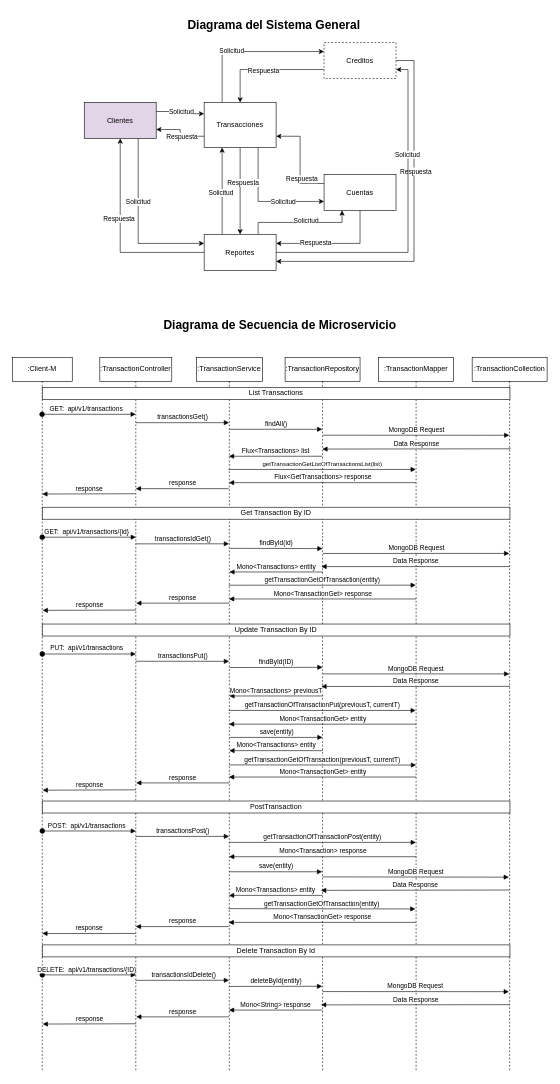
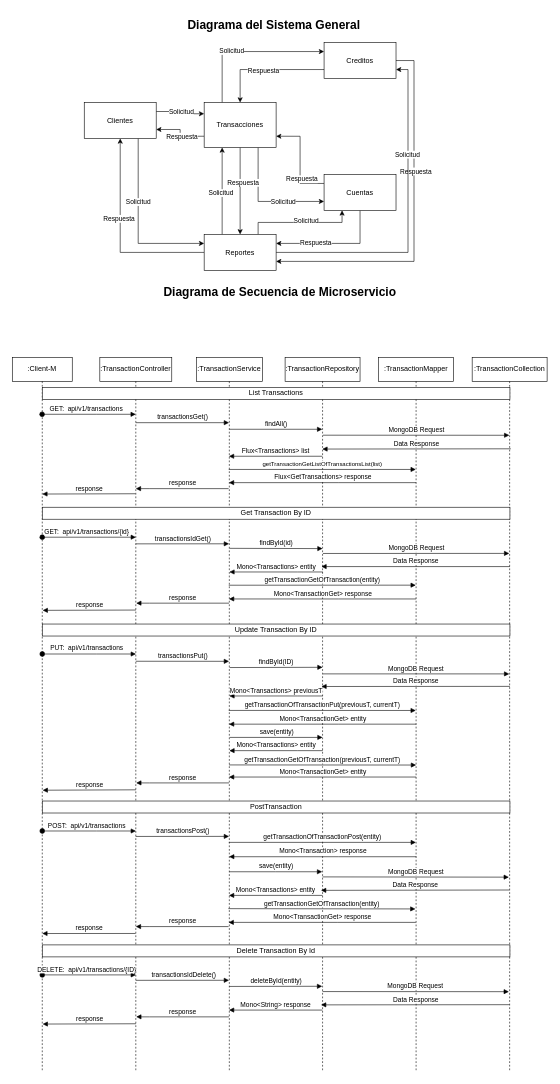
(360, 60) -> (360, 60)
(120, 120) -> (120, 120)
(280, 324) -> (280, 291)
